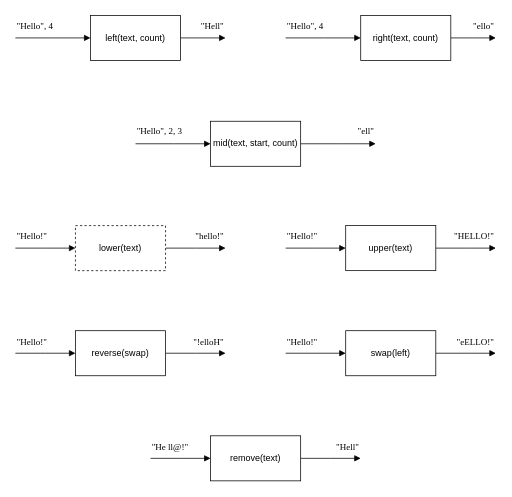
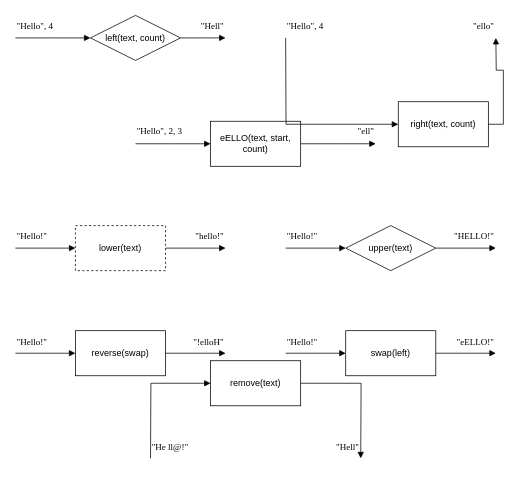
(135, 38) -> (135, 38)
(405, 38) -> (443, 124)
(255, 144) -> (255, 144)
(390, 248) -> (390, 248)
(255, 458) -> (255, 383)
